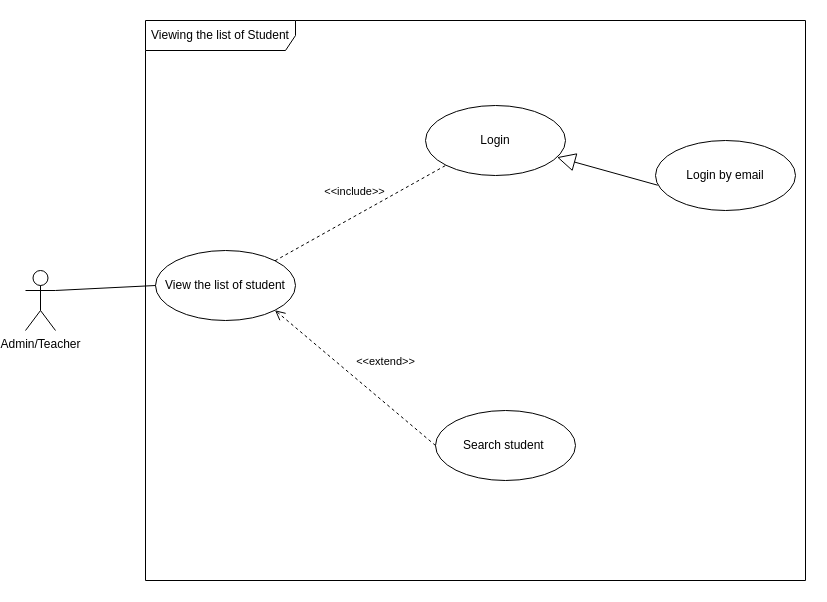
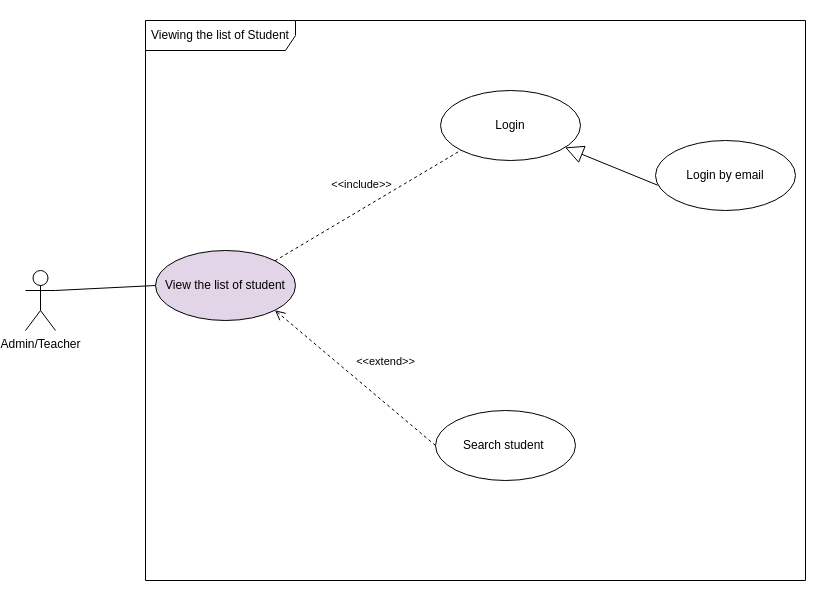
(496, 141) -> (511, 126)
(226, 286) -> (226, 286)
